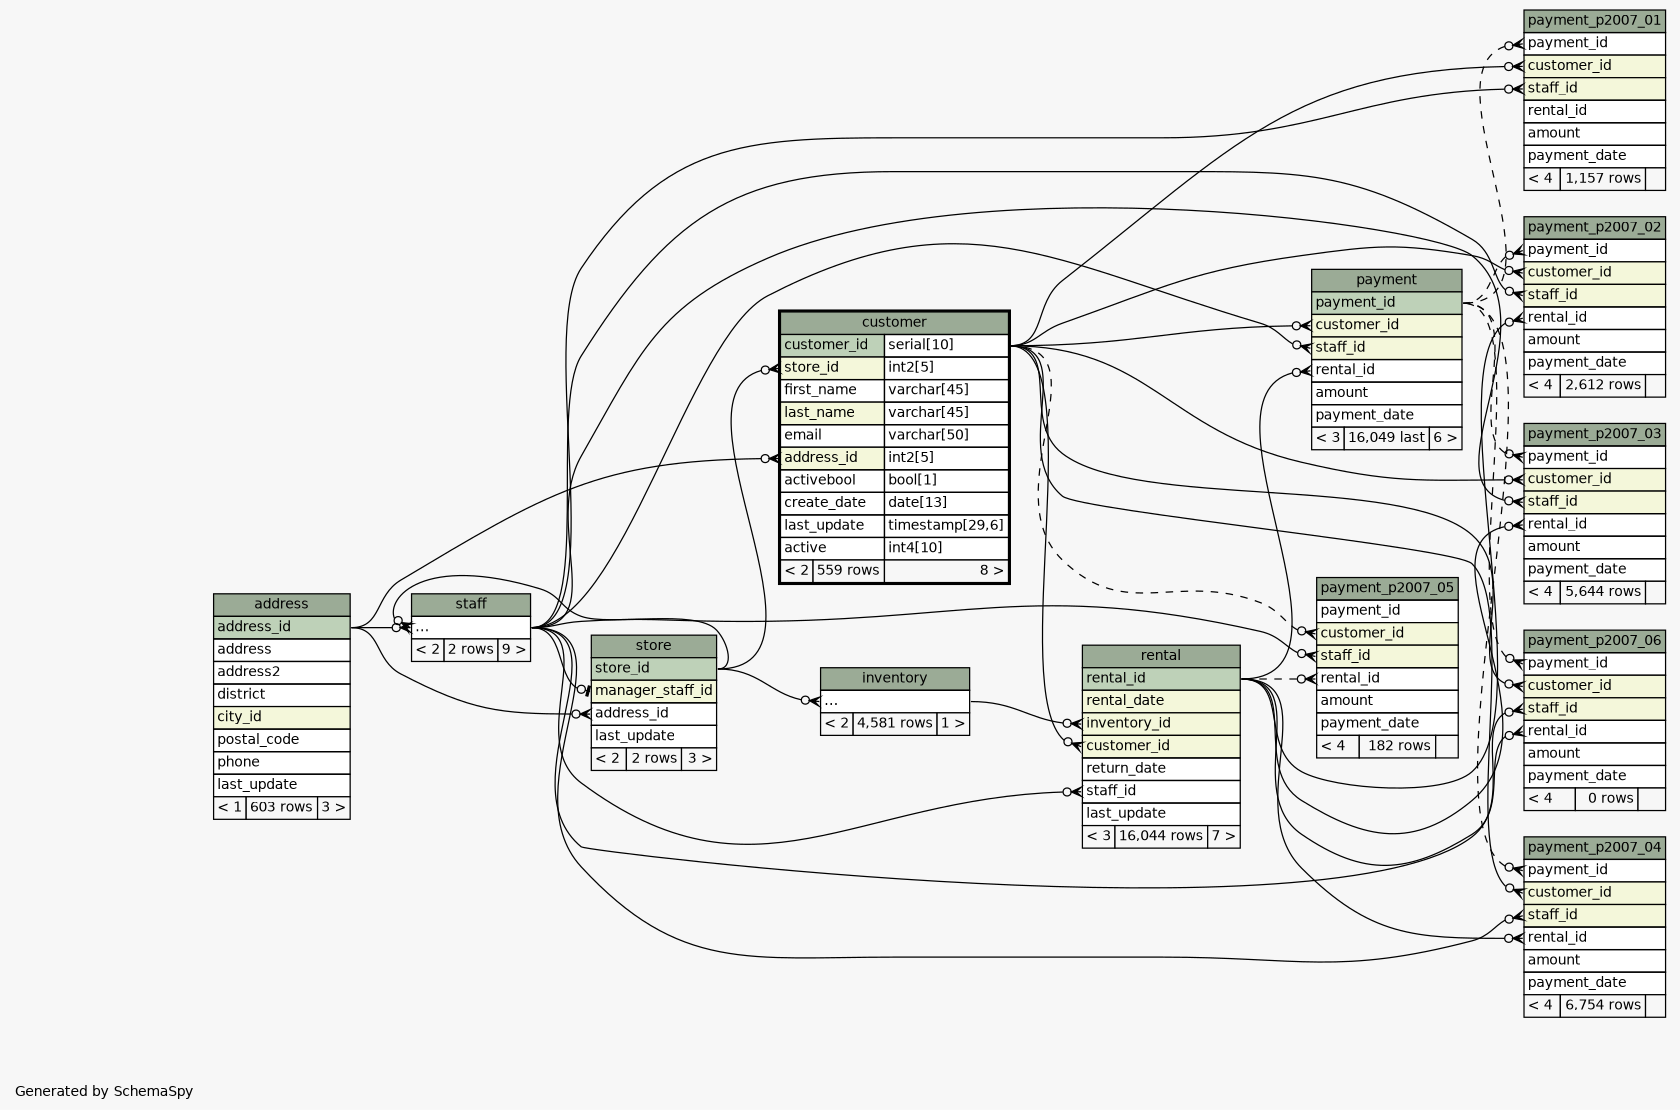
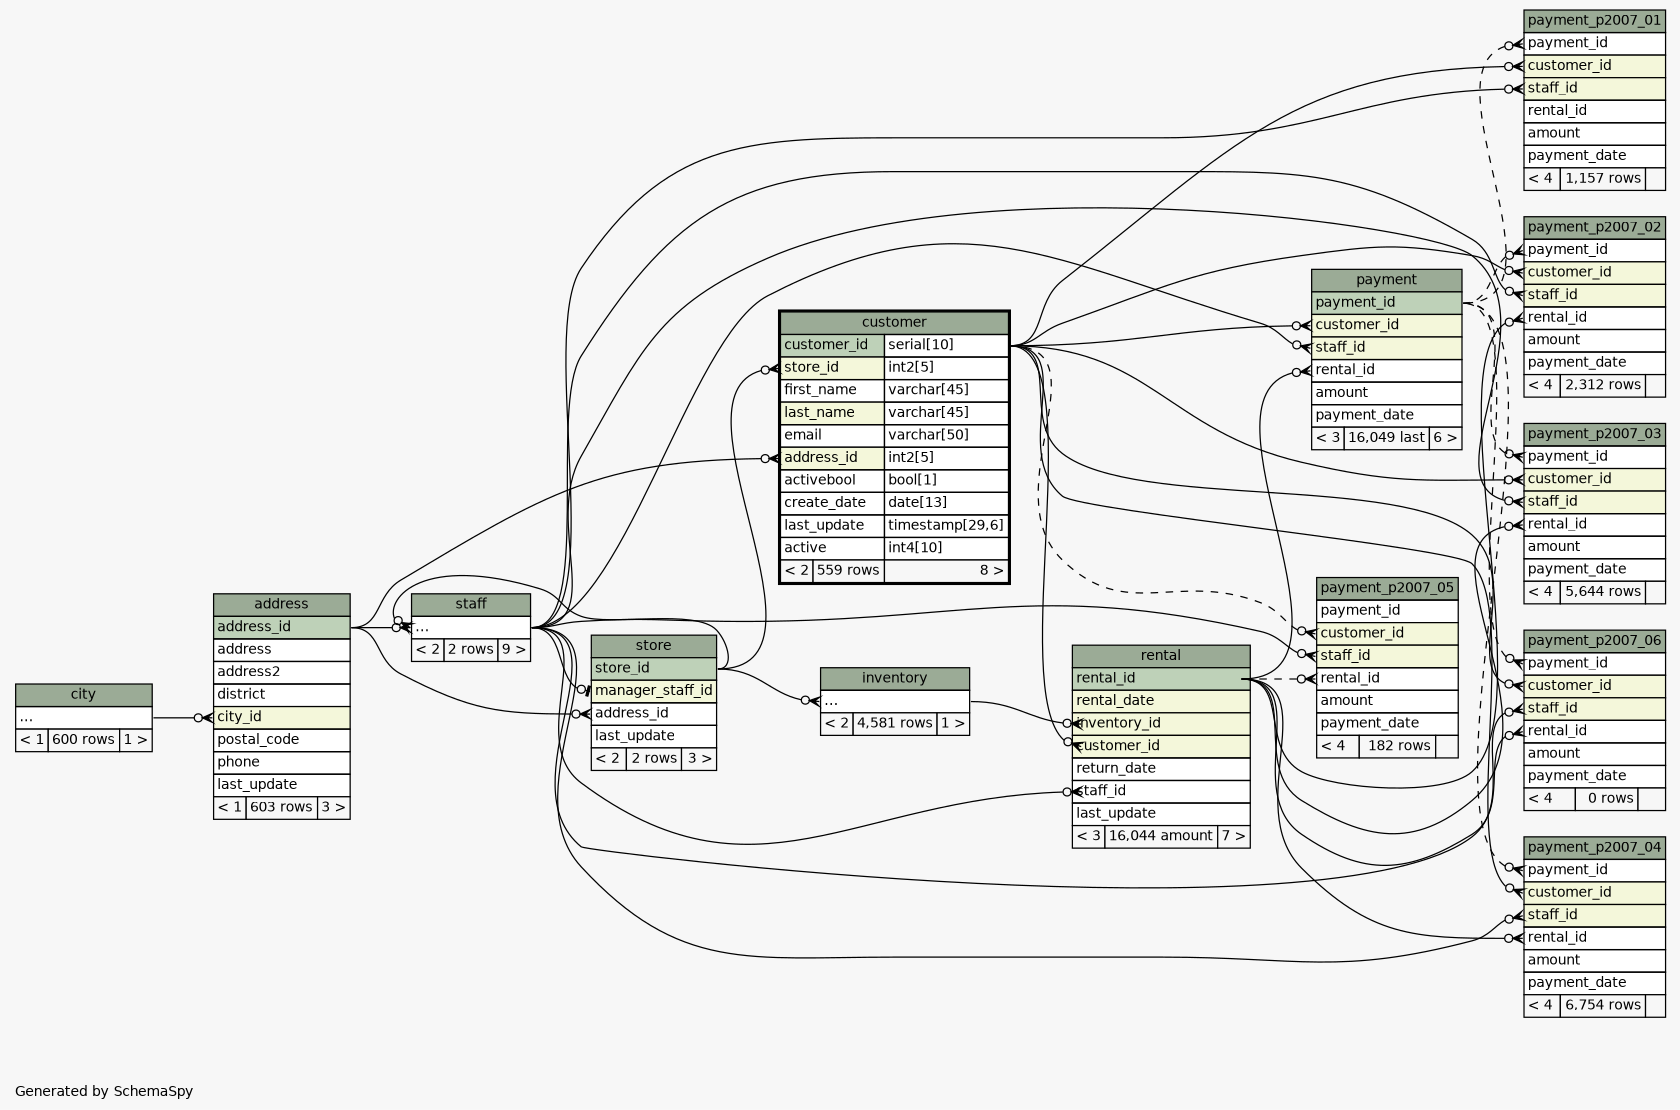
(1604, 385) -> (1604, 385)
none -> (83, 718)
(1161, 836) -> (1161, 836)
